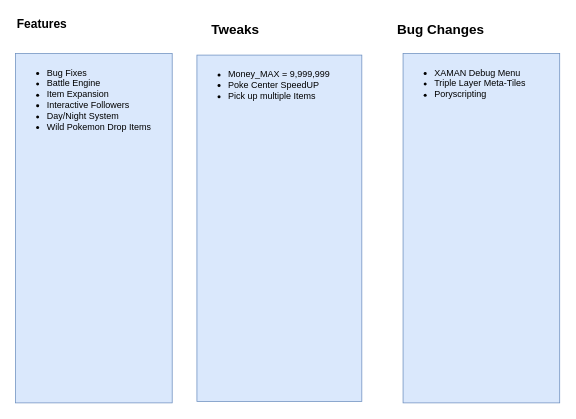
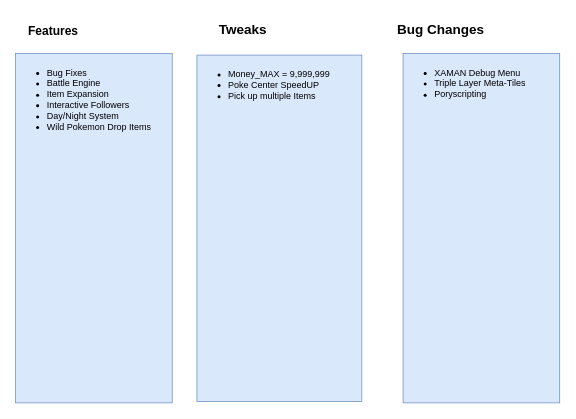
(235, 30) -> (243, 30)
(42, 31) -> (53, 39)
